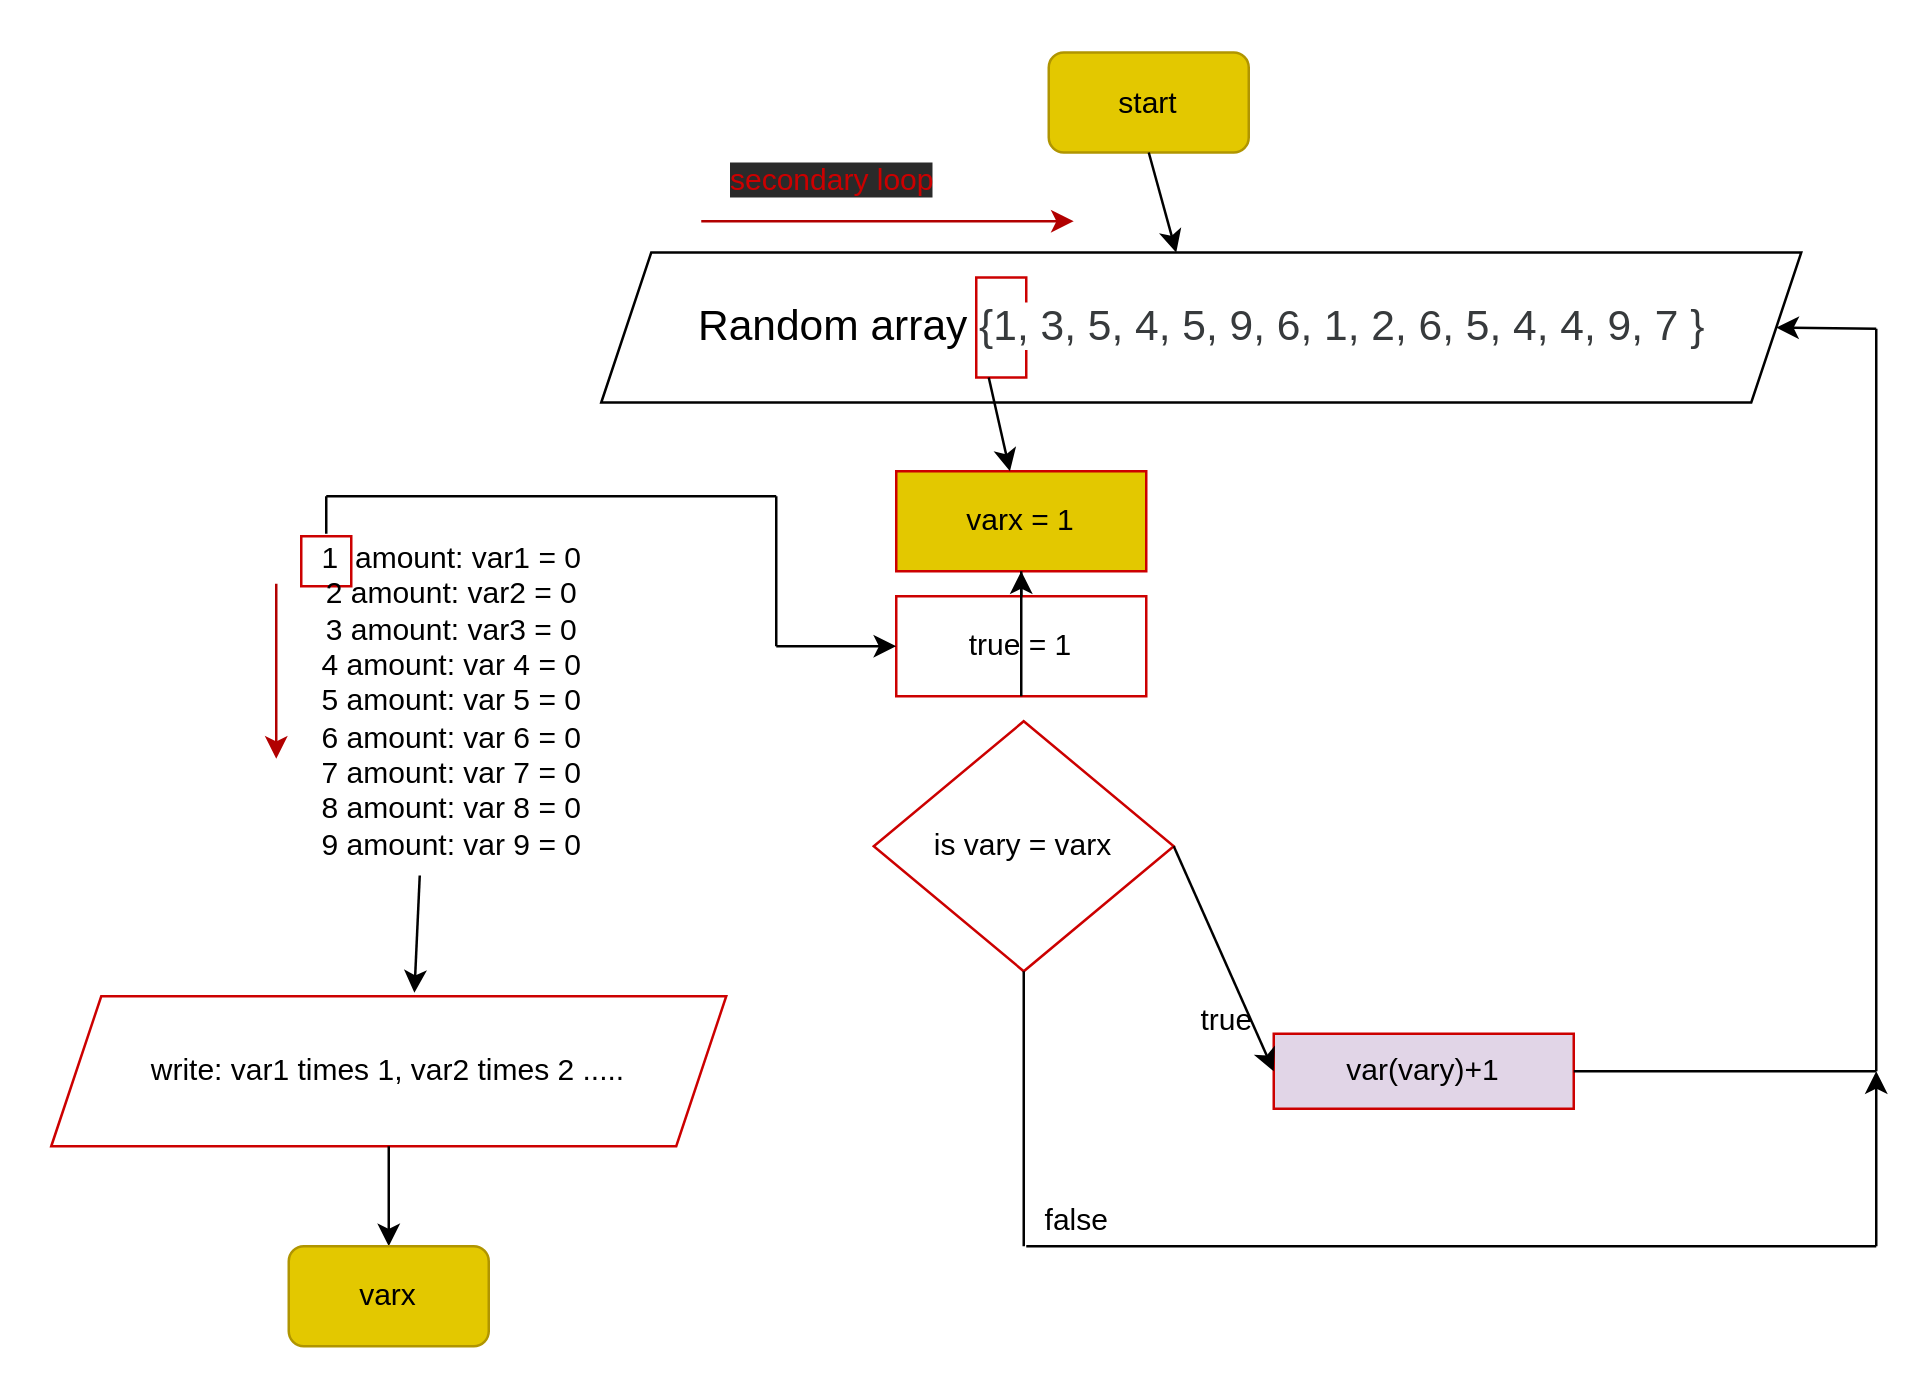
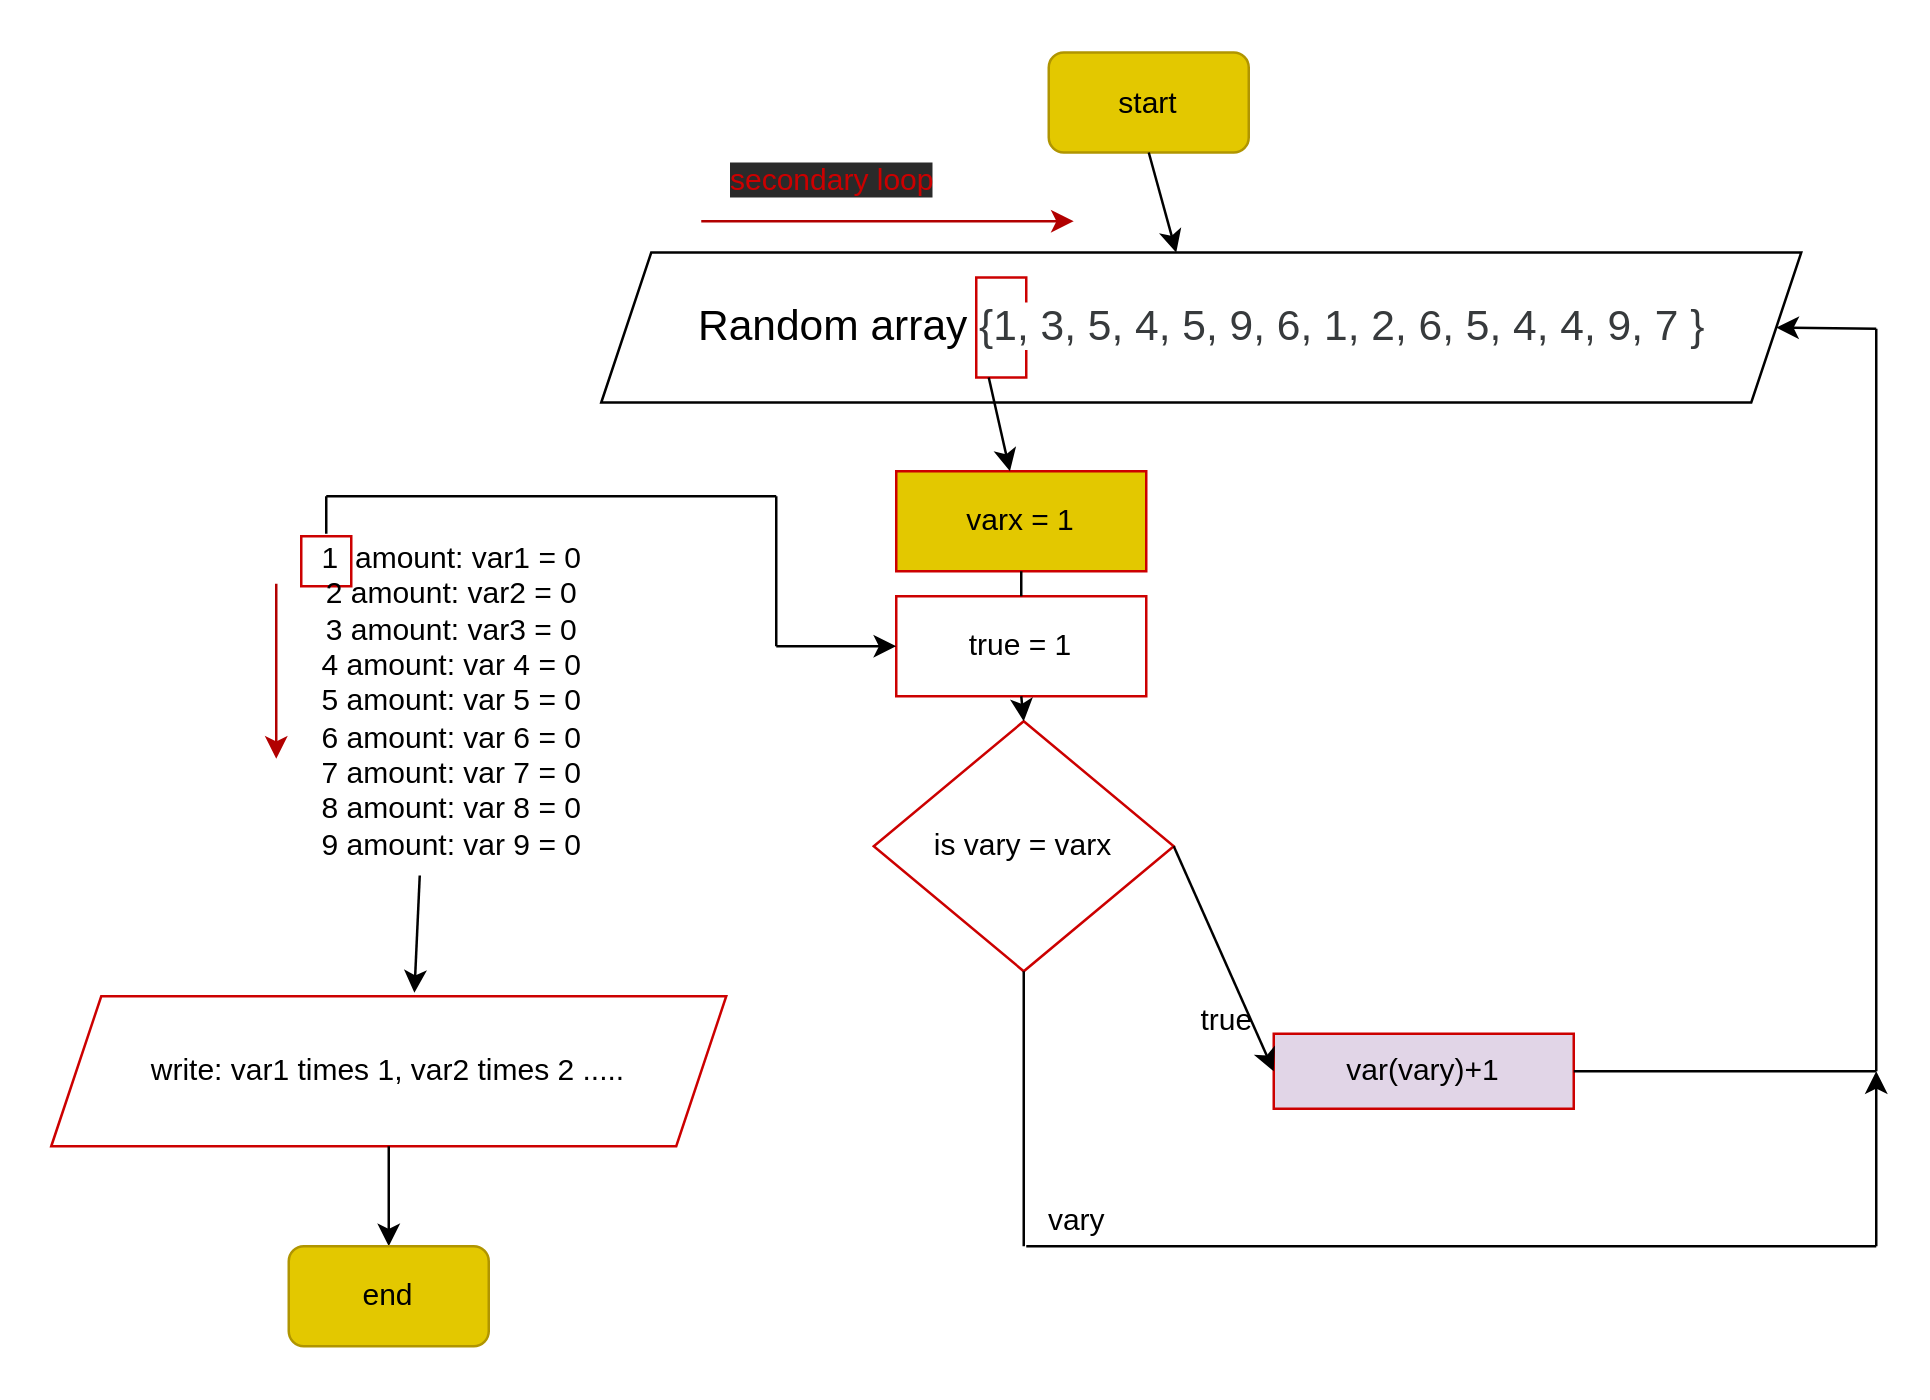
(1021, 647) -> (1022, 700)
(1078, 1221) -> (1078, 1221)
(389, 1296) -> (389, 1296)
